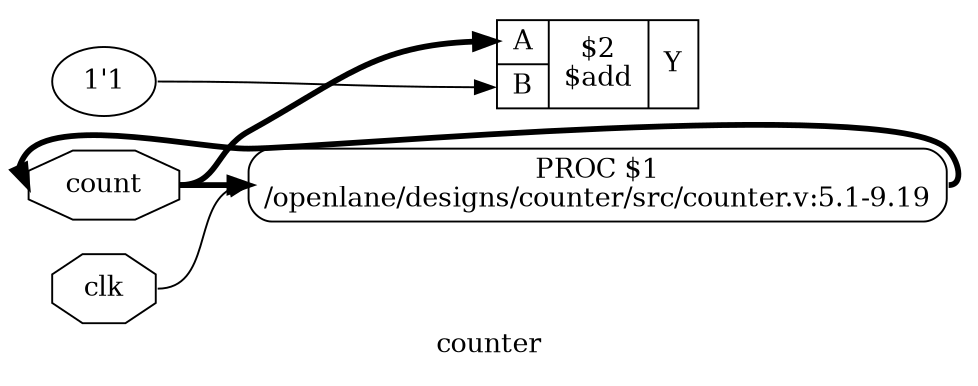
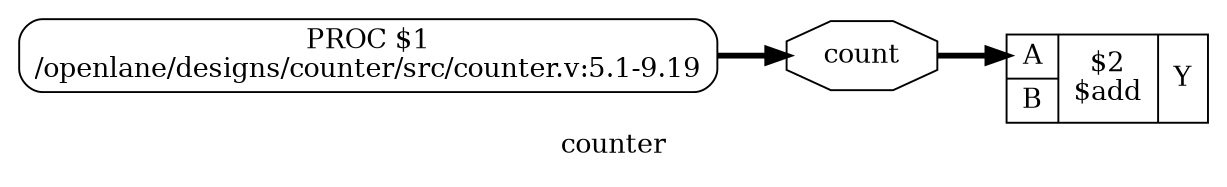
(104, 82) -> none
(214, 185) -> none
(104, 289) -> none
